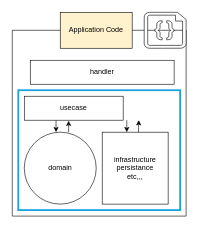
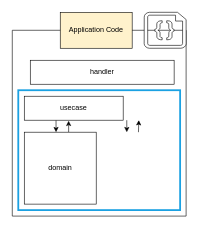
(60, 168) -> (60, 168)
(135, 168) -> none
